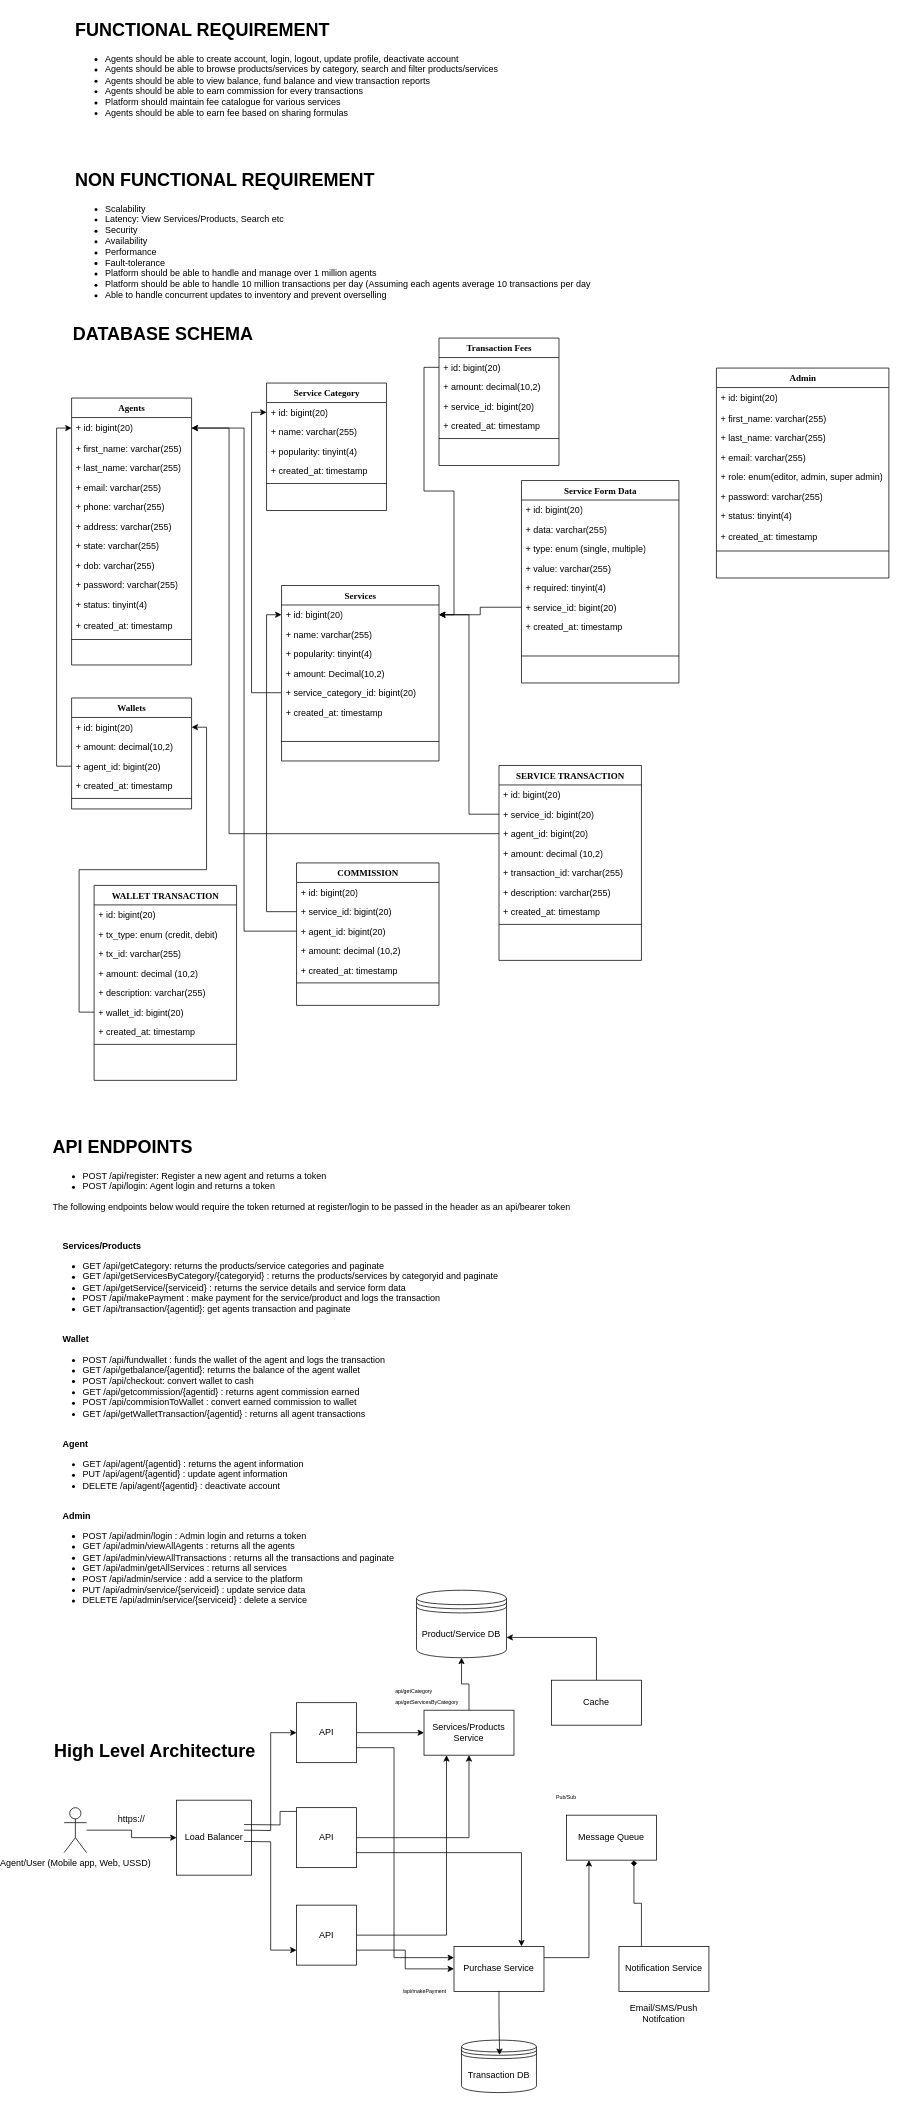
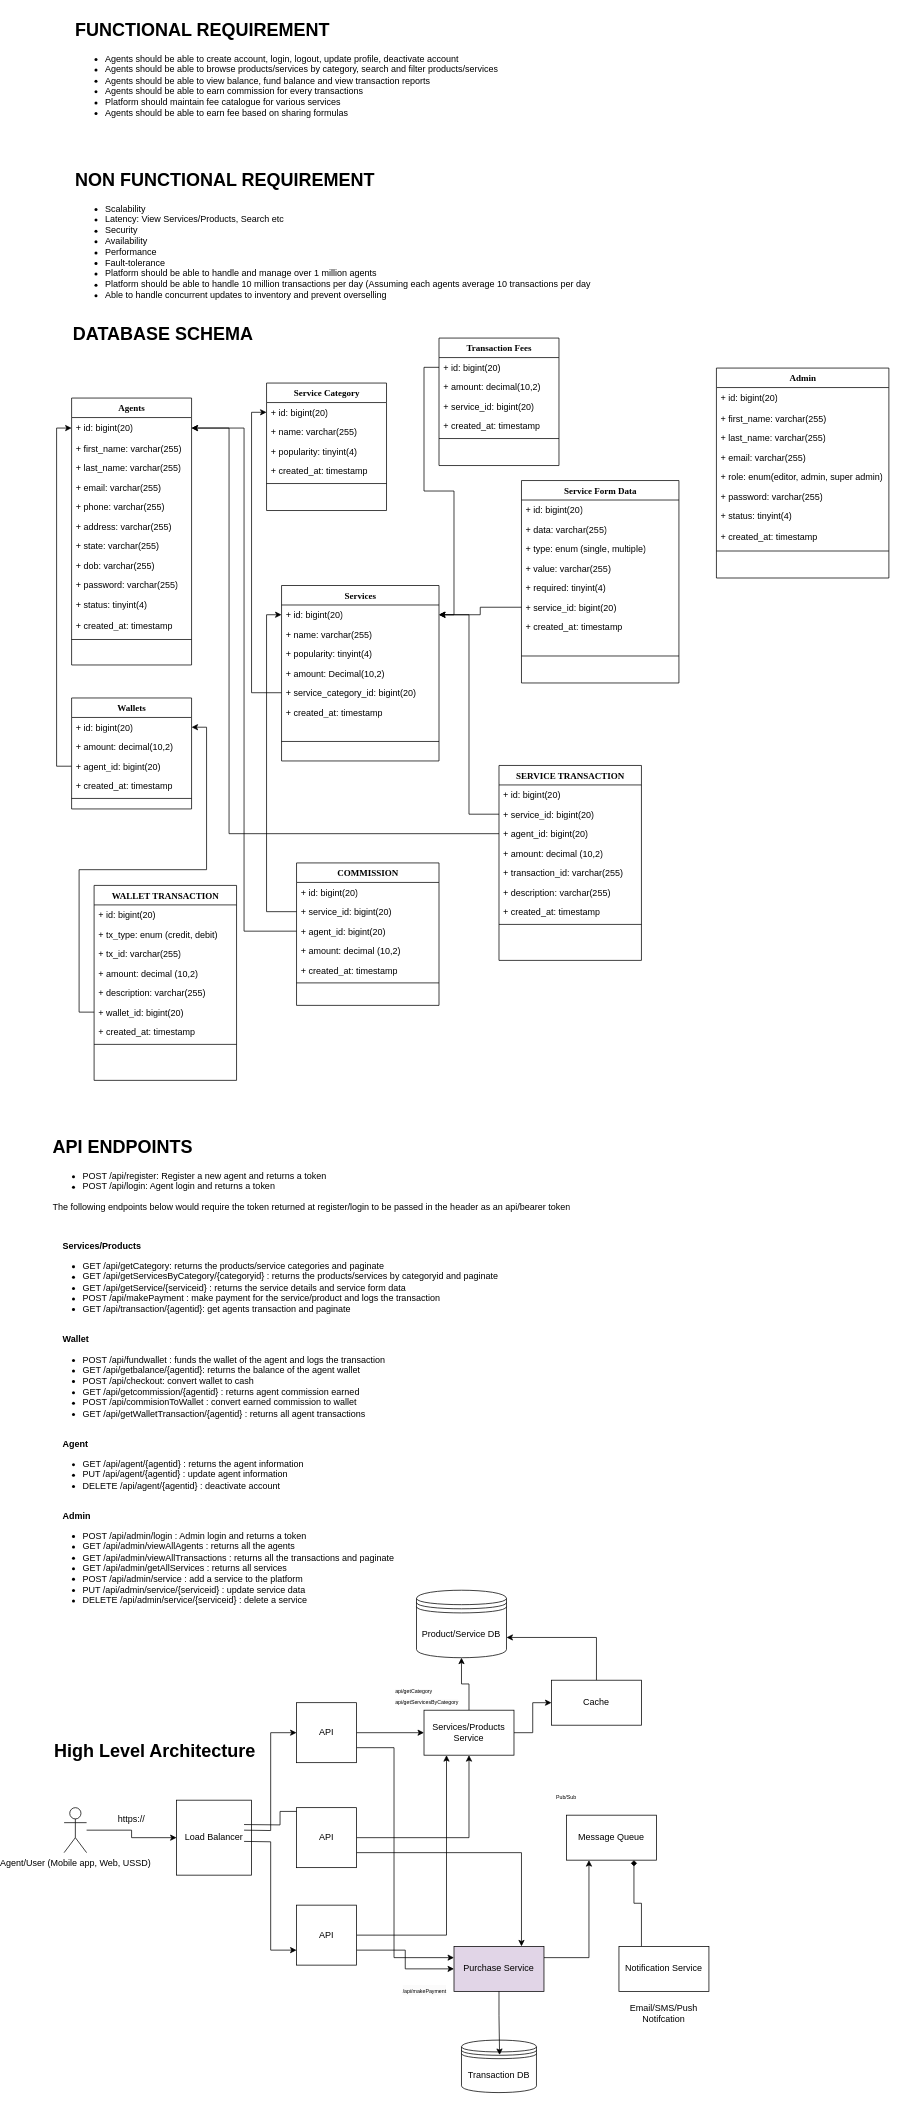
none -> (533, 1721)
(499, 1969) -> (499, 1969)
